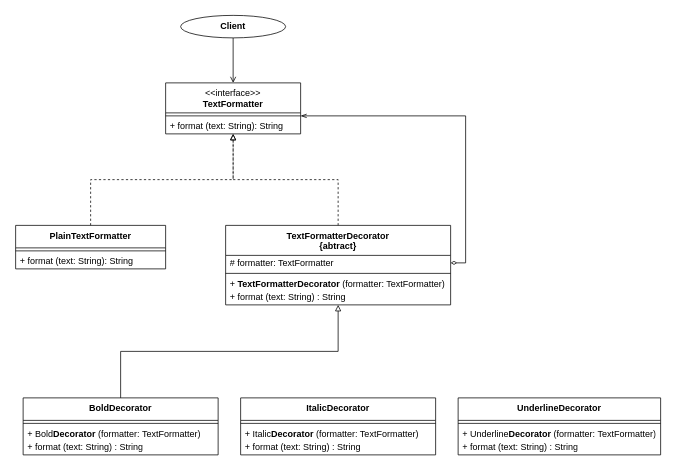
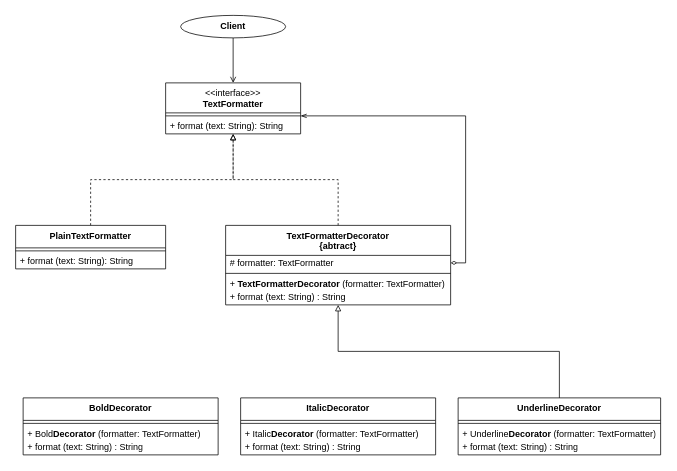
(205, 351) -> none
none -> (472, 351)
